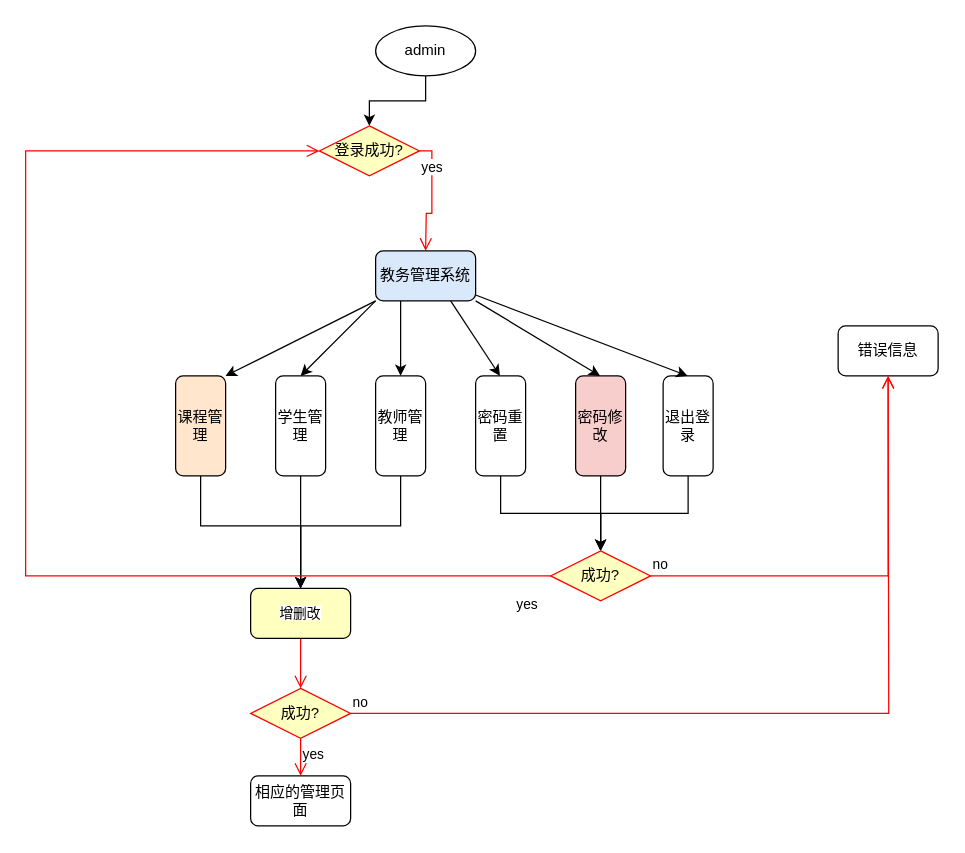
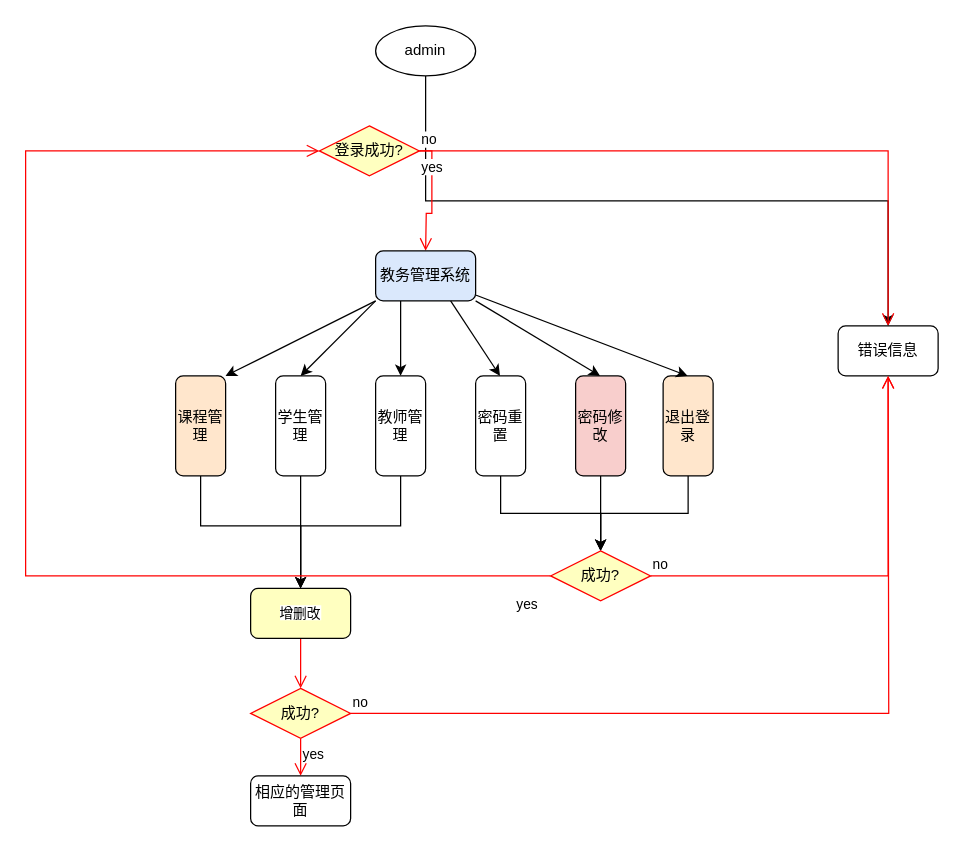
(390, 101) -> (642, 201)
none -> (685, 151)
(688, 426) -> (688, 426)
